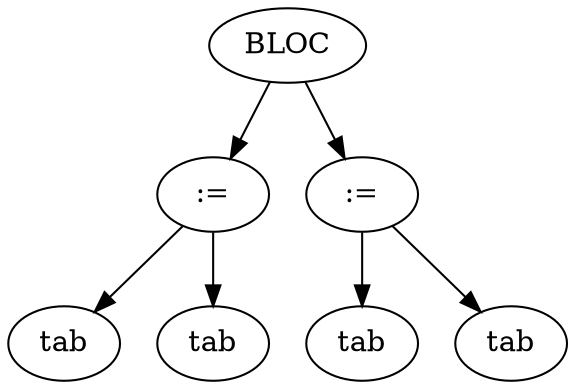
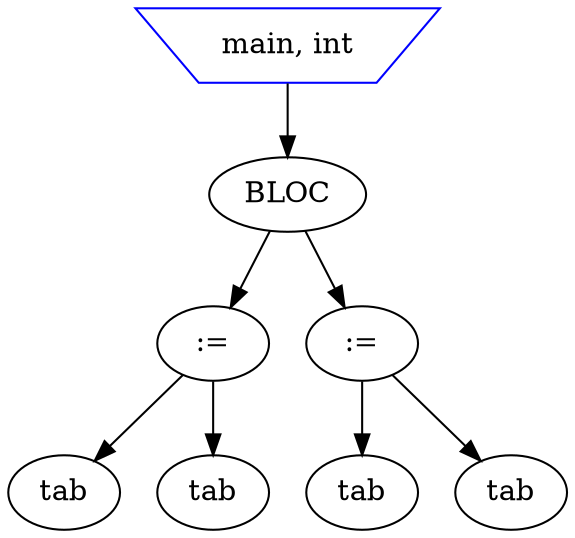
none -> (288, 46)
